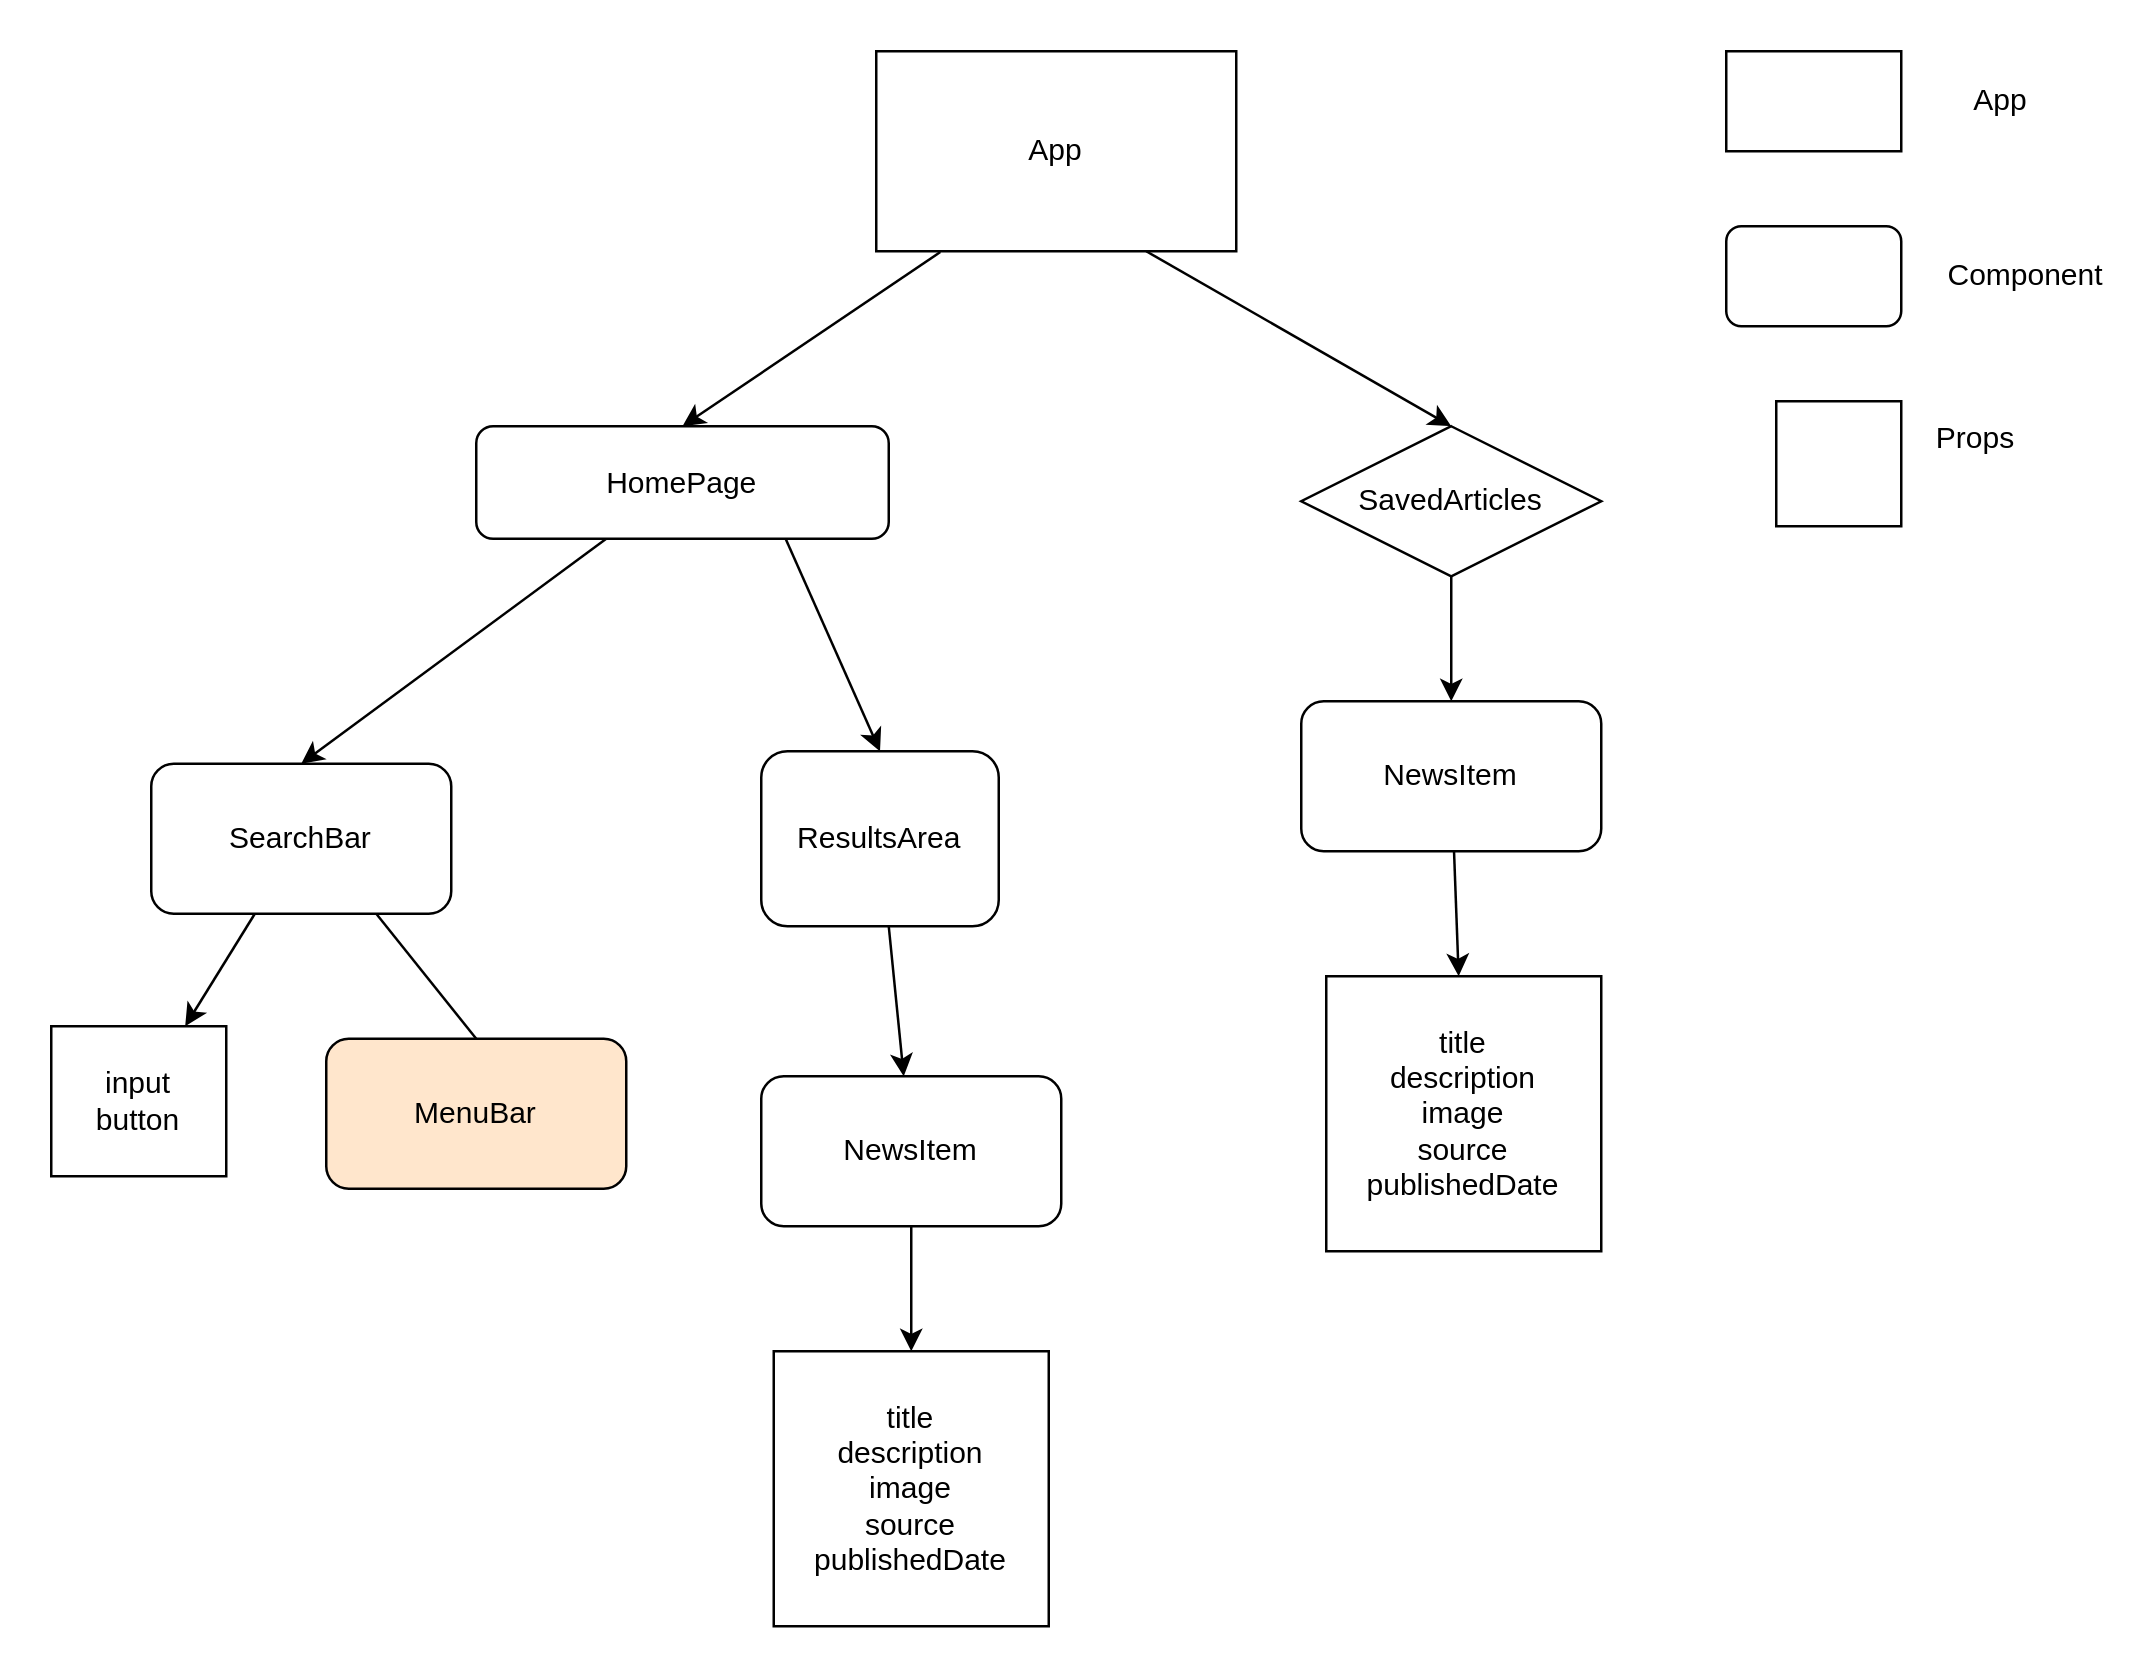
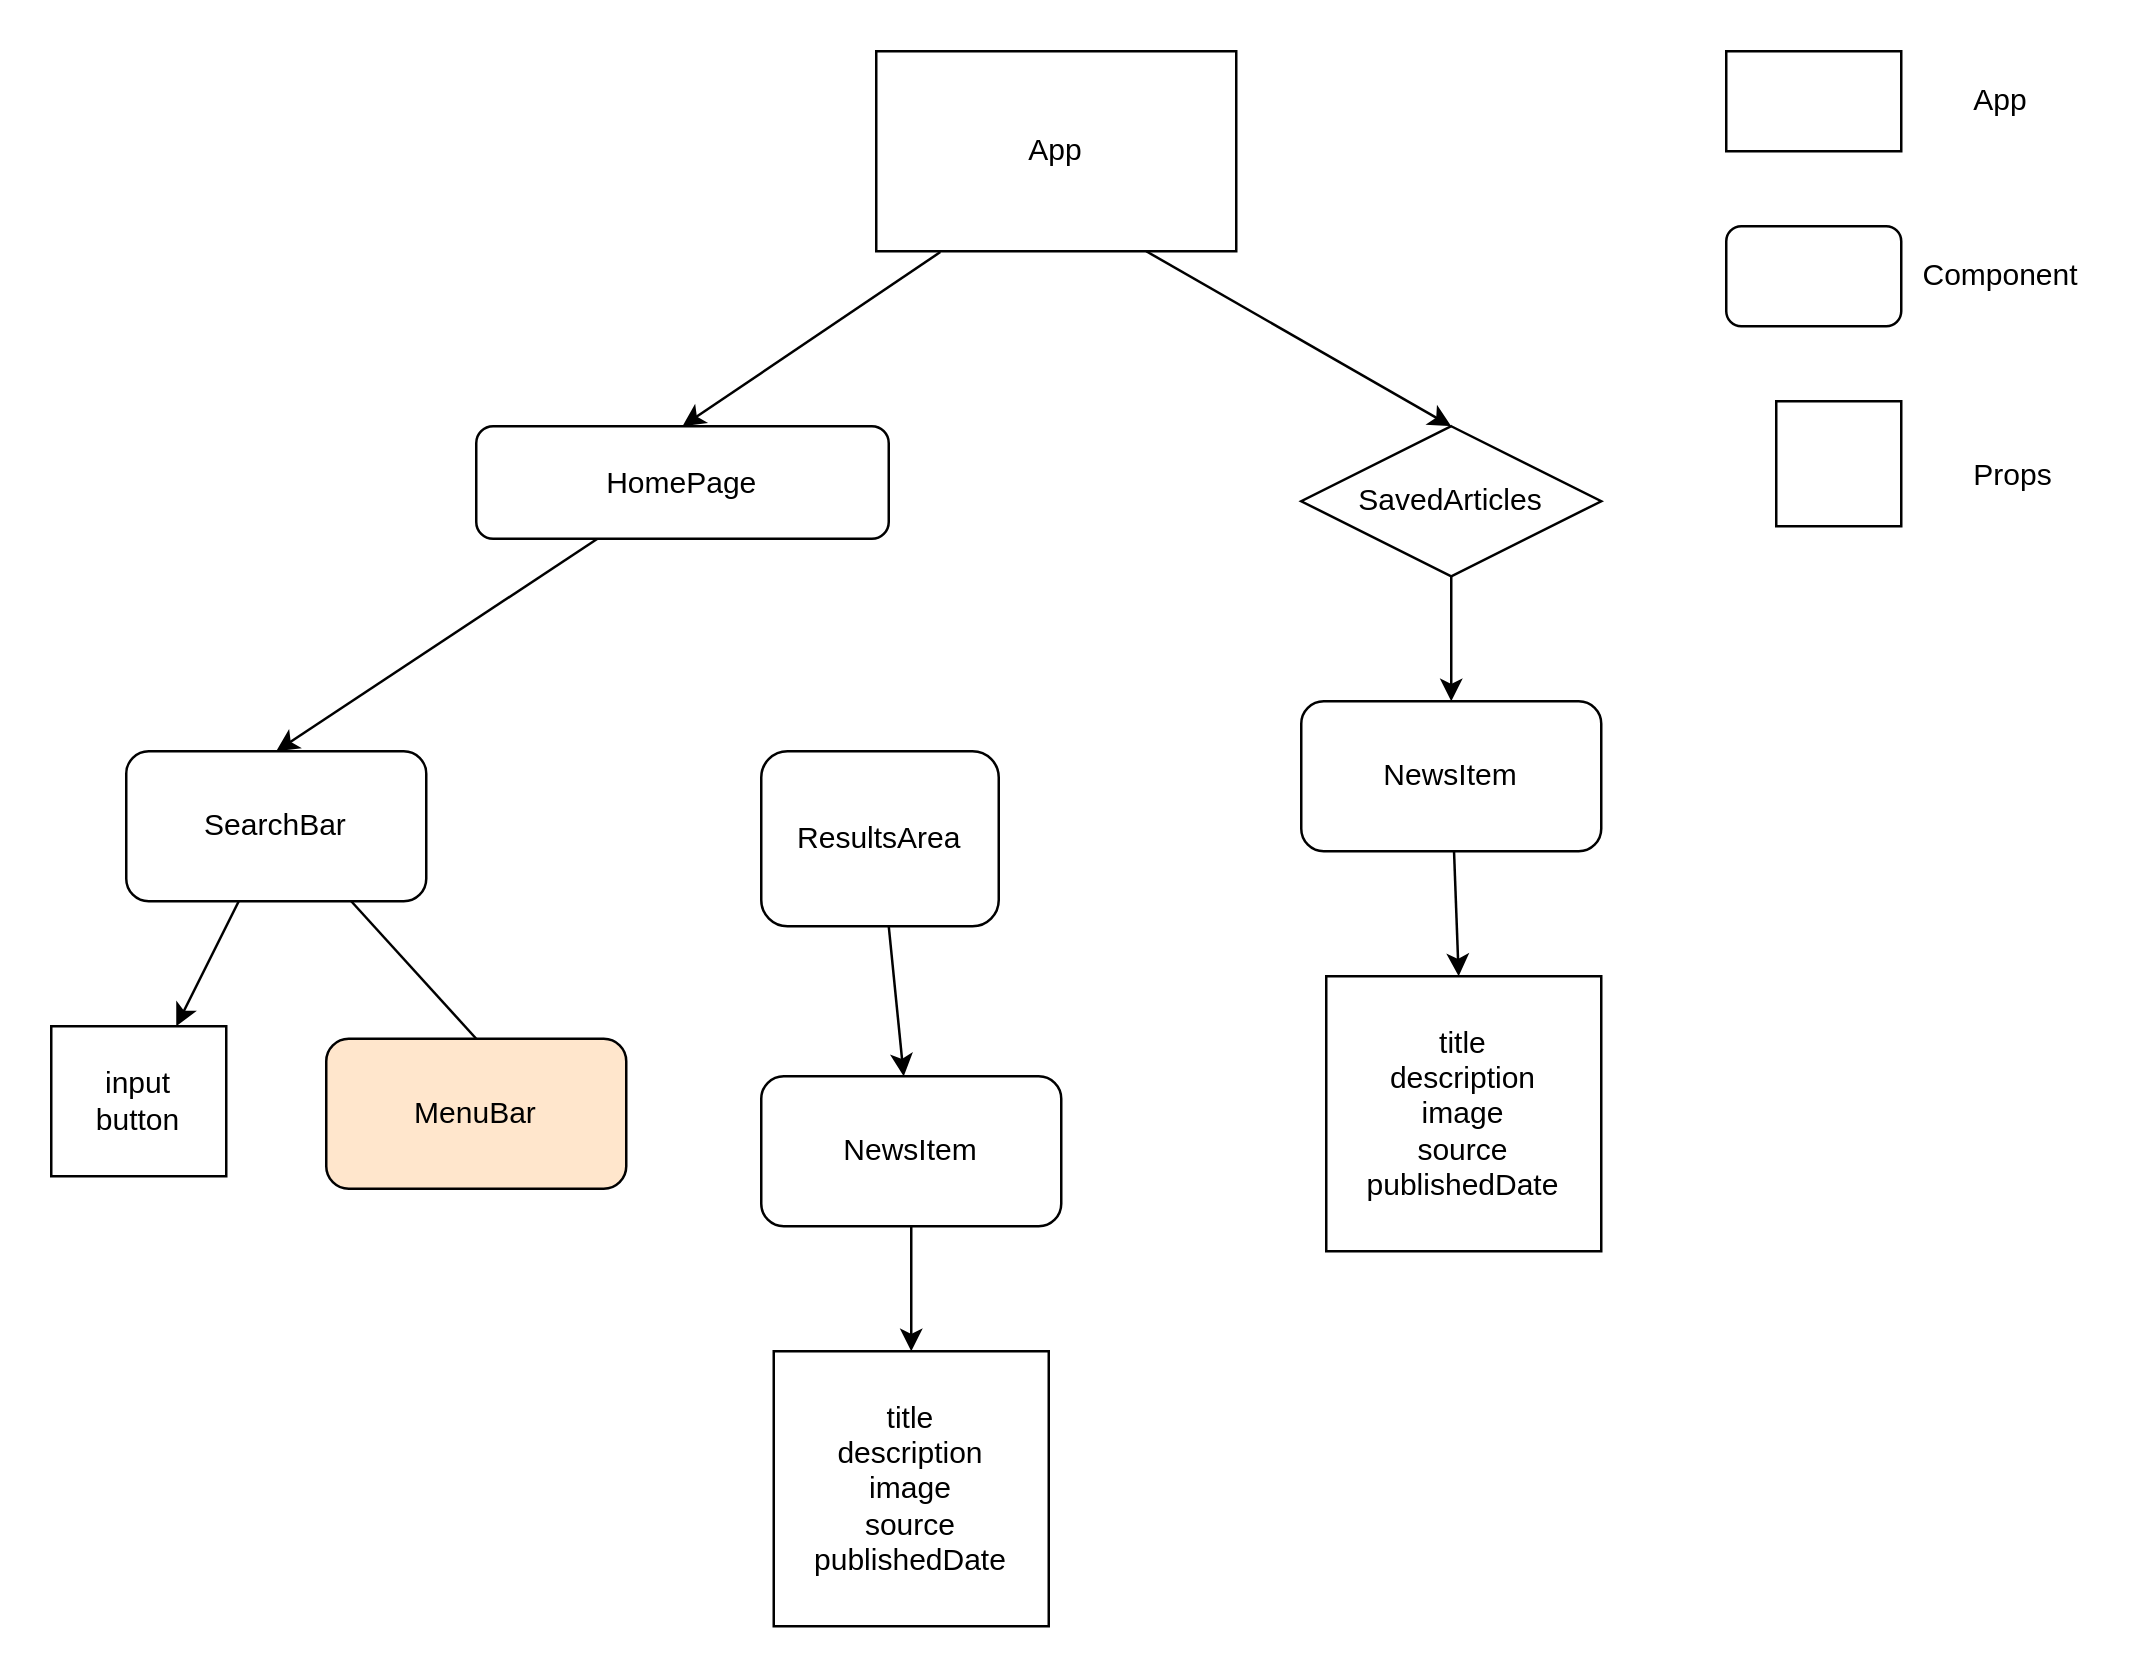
(2026, 276) -> (2001, 276)
(1976, 439) -> (2014, 476)
(830, 638) -> none
(301, 839) -> (276, 826)
